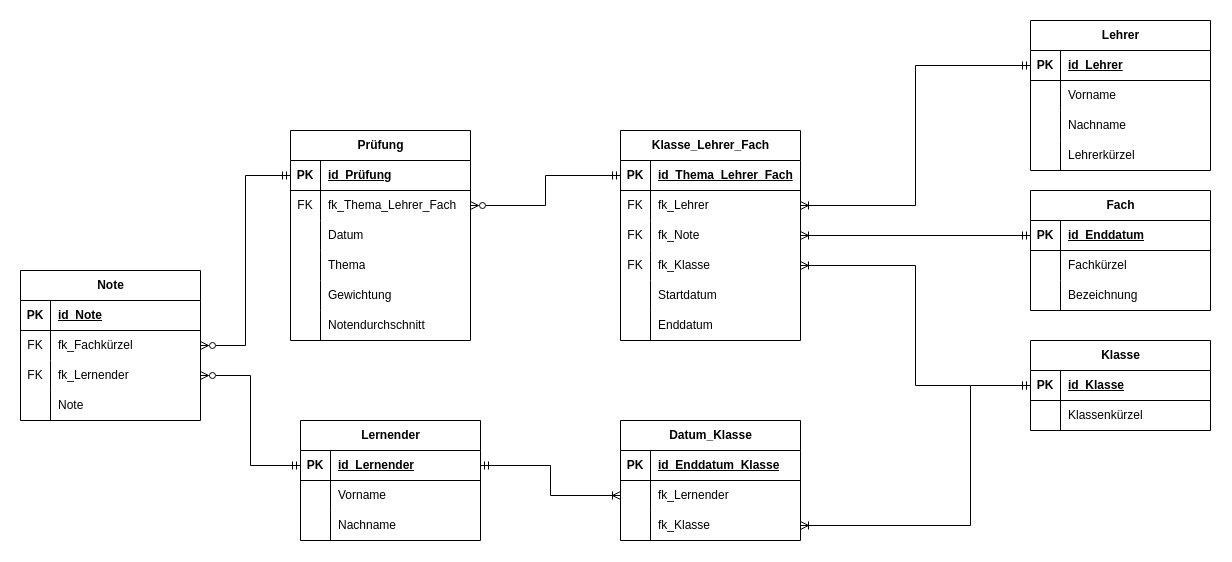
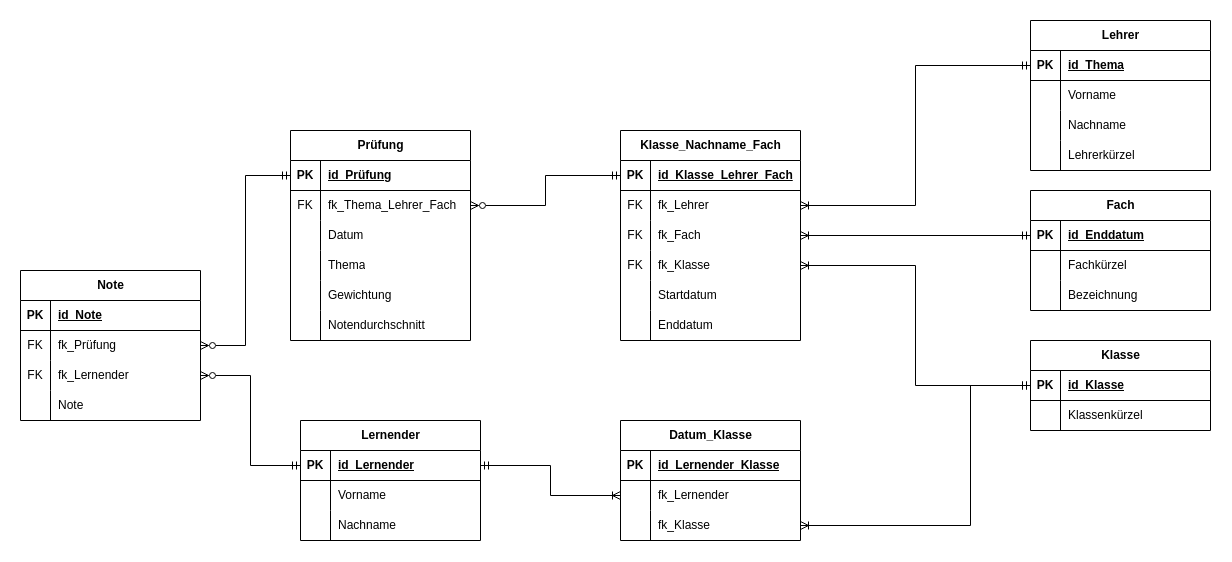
(1097, 66) -> (1094, 66)
(711, 146) -> (711, 146)
(724, 176) -> (726, 176)
(682, 236) -> (682, 236)
(101, 346) -> (92, 346)
(716, 466) -> (719, 466)
